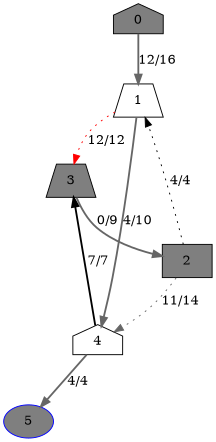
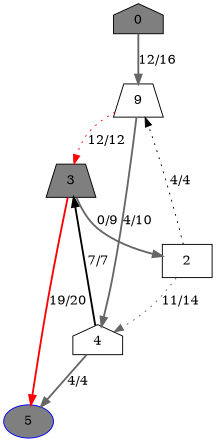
(138, 101) -> (138, 101)
(187, 261) -> (187, 261)
none -> (49, 296)
